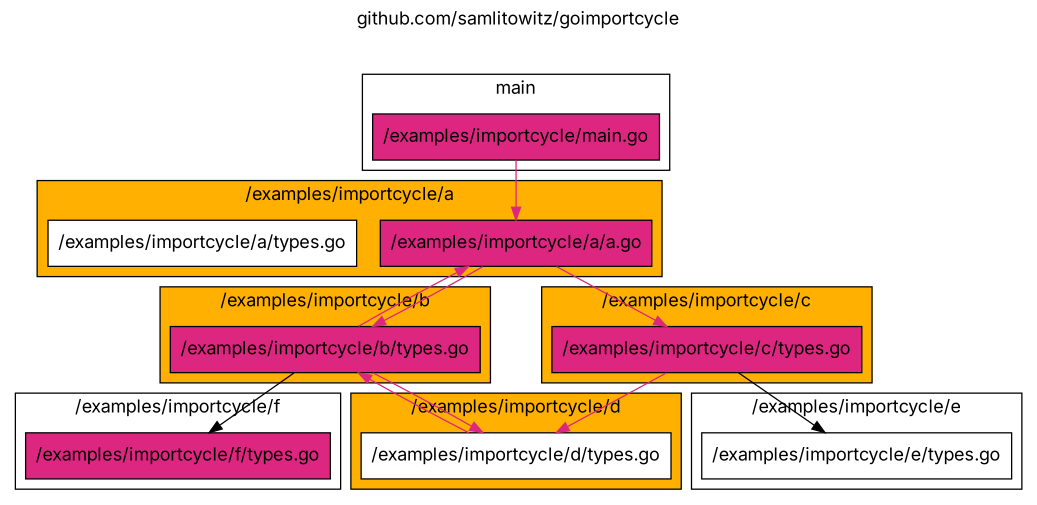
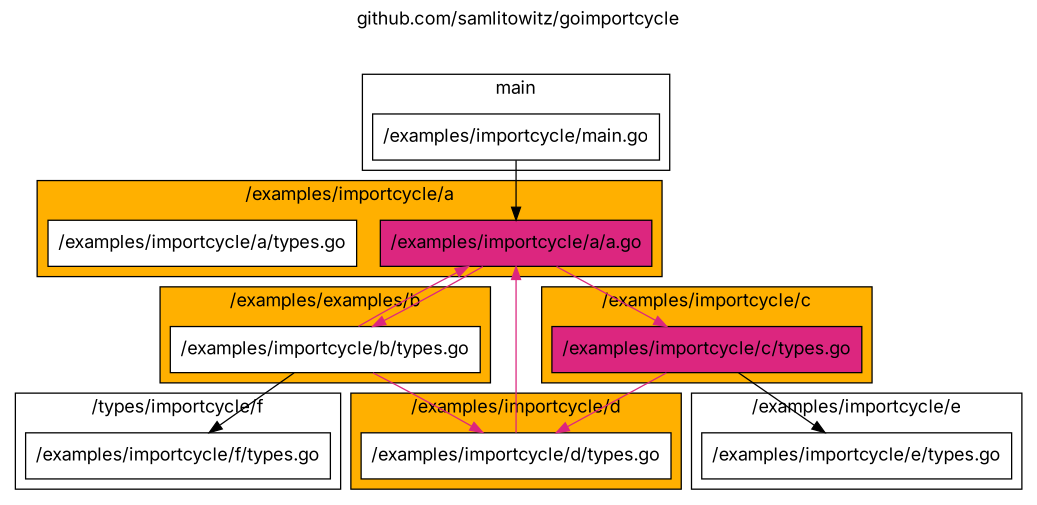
(516, 137) -> (516, 137)
(516, 188) -> (516, 188)
(325, 302) -> (325, 302)
(325, 350) -> (325, 350)
(419, 407) -> (516, 356)
(178, 408) -> (178, 408)
(178, 456) -> (178, 456)
